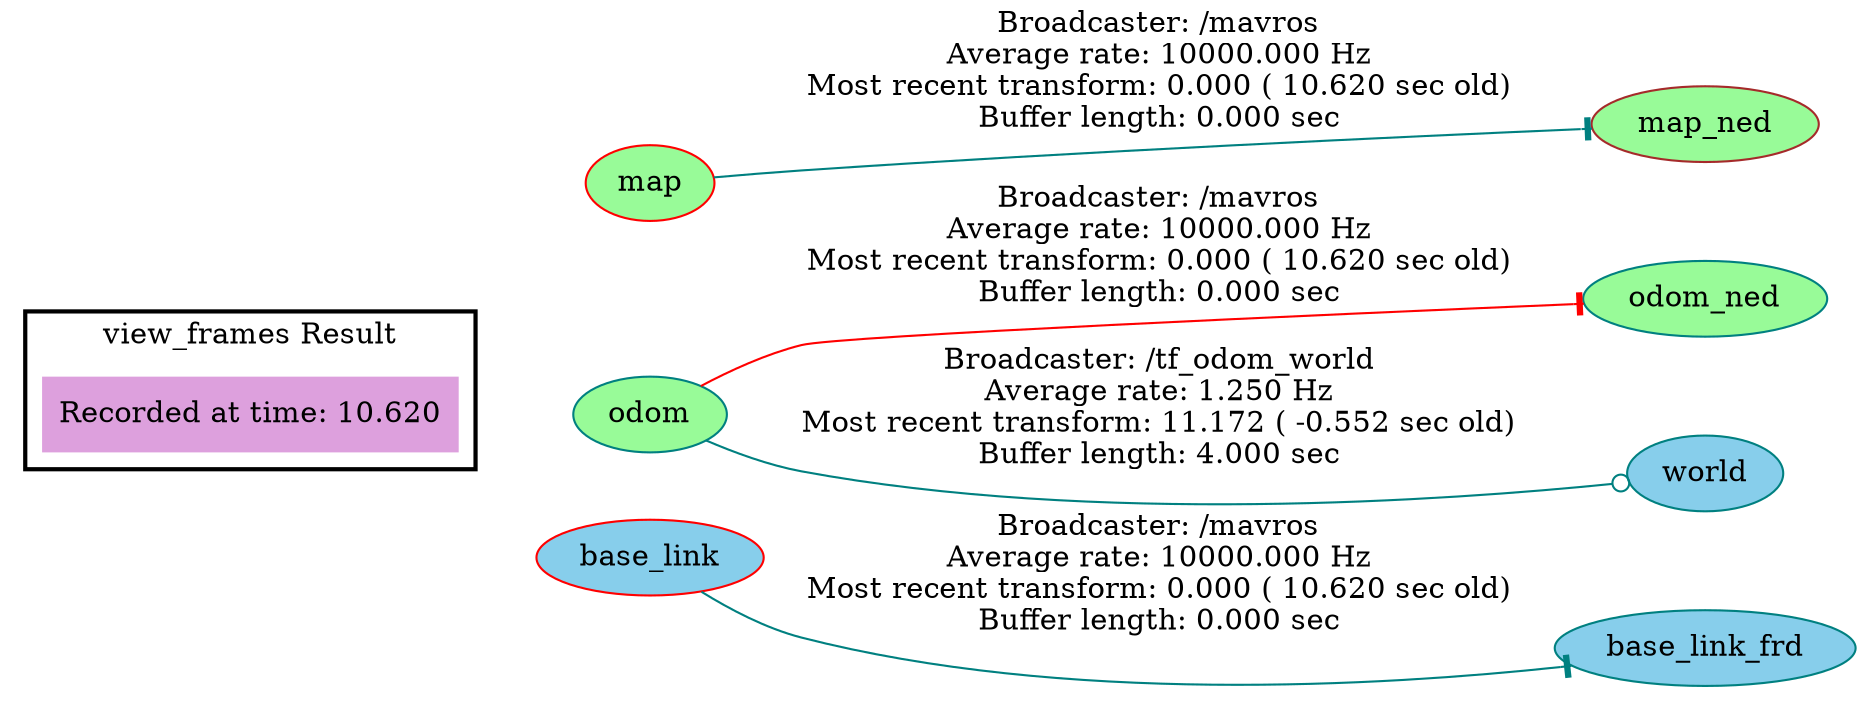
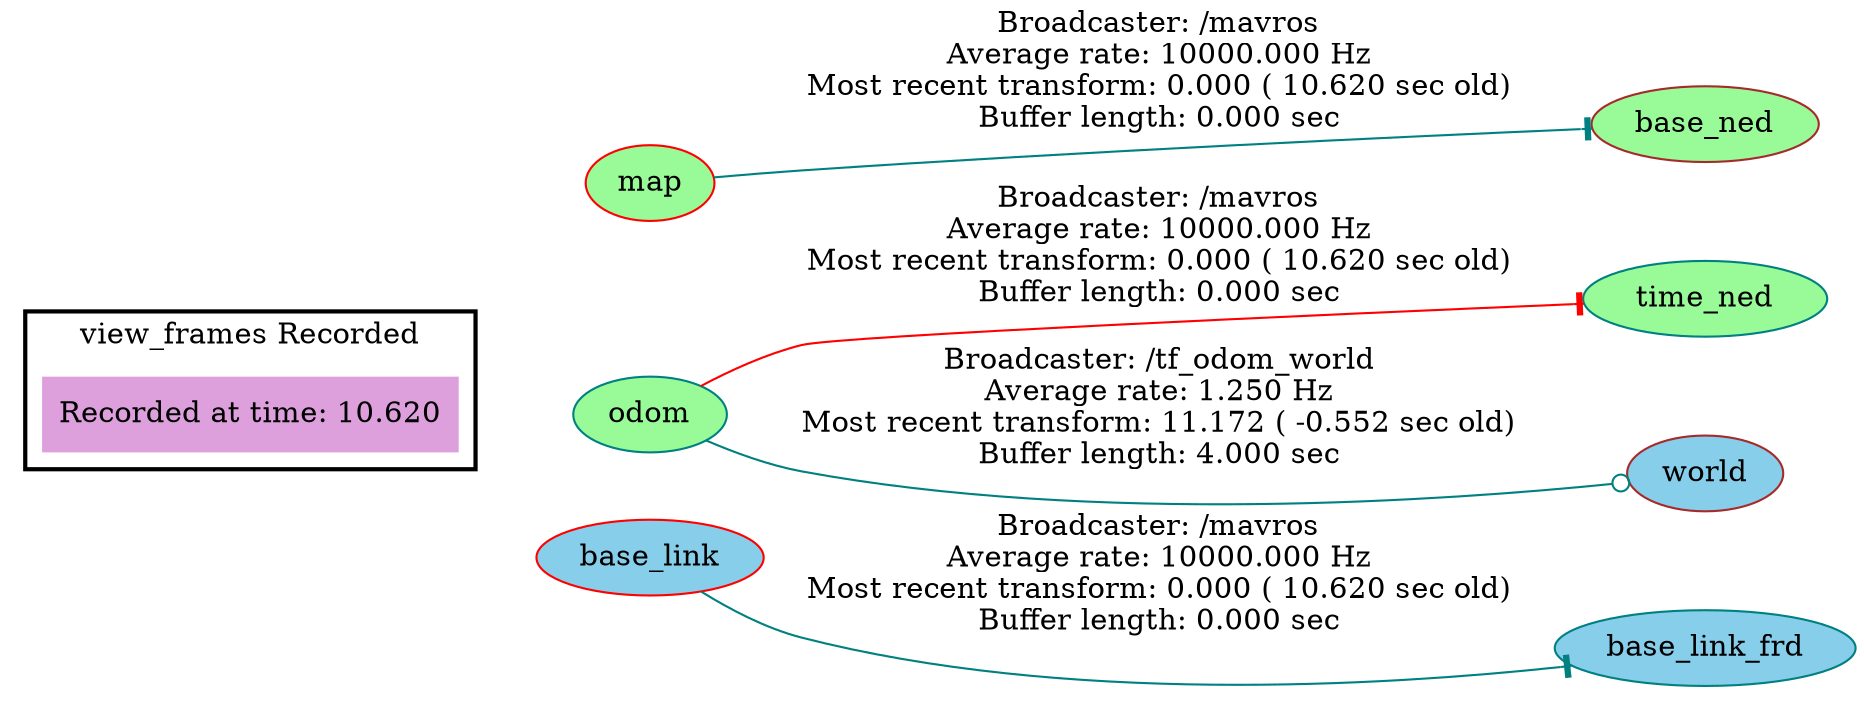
(1705, 124) -> (1705, 124)
(1705, 299) -> (1705, 299)
(250, 336) -> (250, 336)
(1705, 473) -> (1705, 473)
